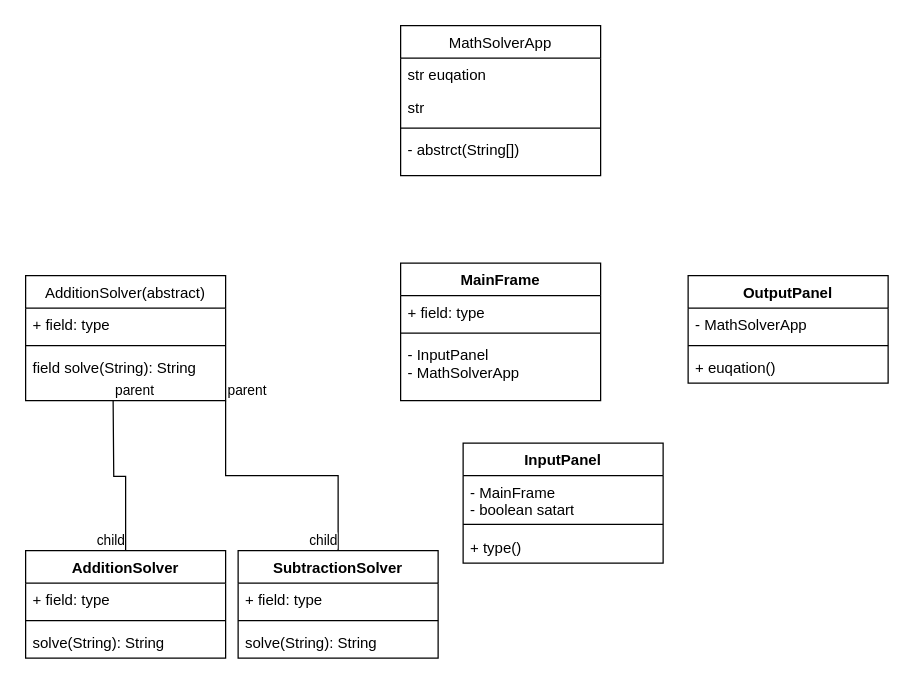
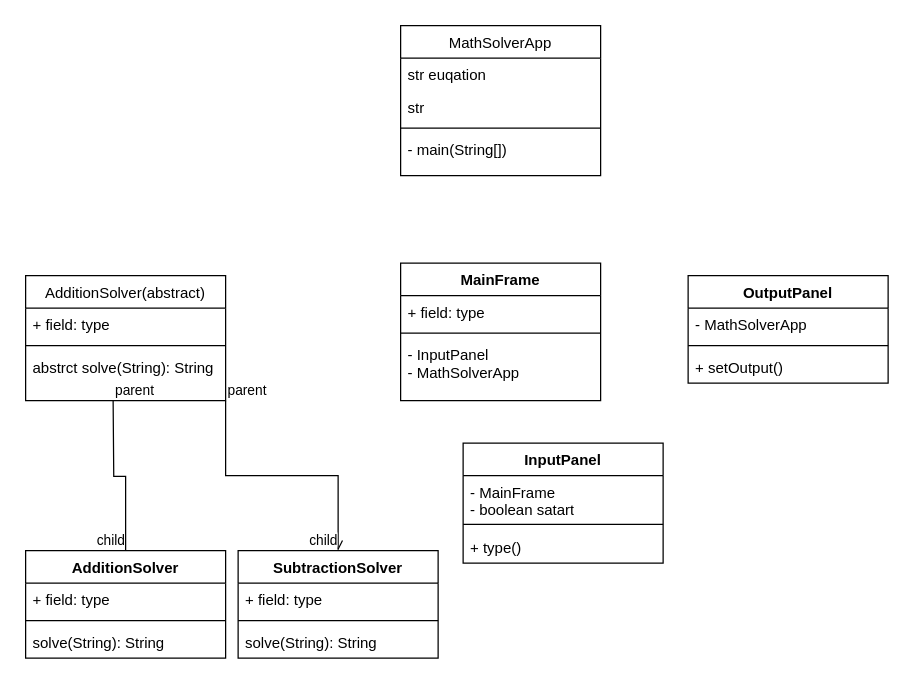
(483, 150) -> (469, 150)
(132, 368) -> (145, 368)
(742, 368) -> (748, 368)
(338, 545) -> (338, 544)
